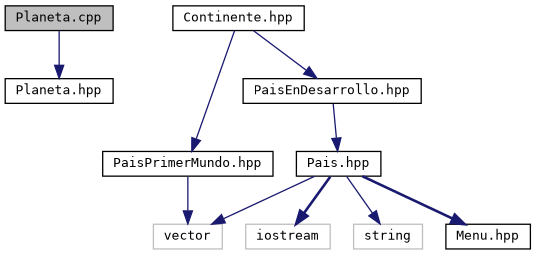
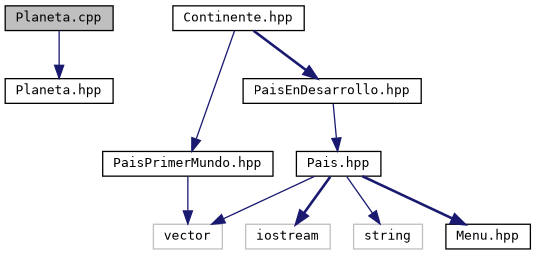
(280, 50) -> (280, 50)
